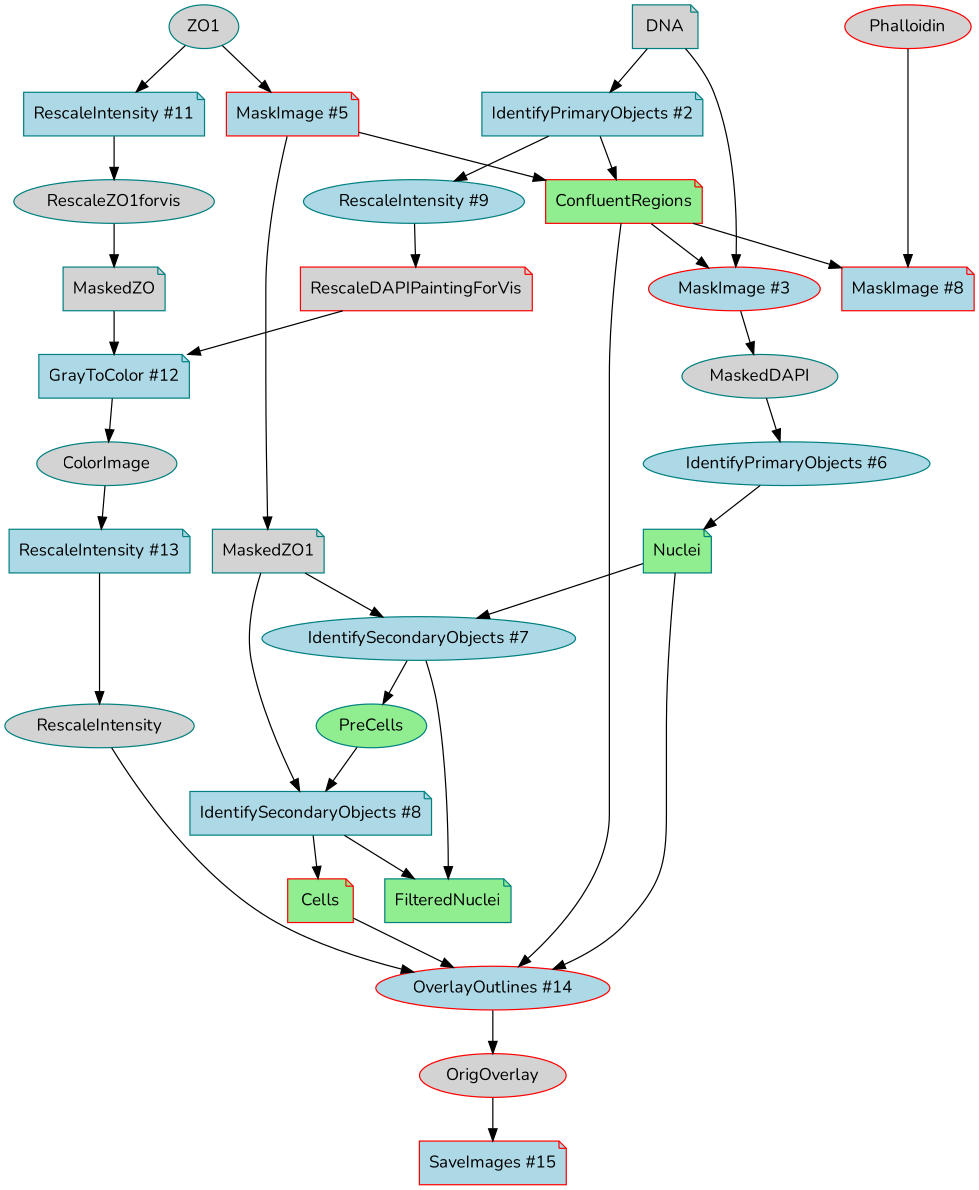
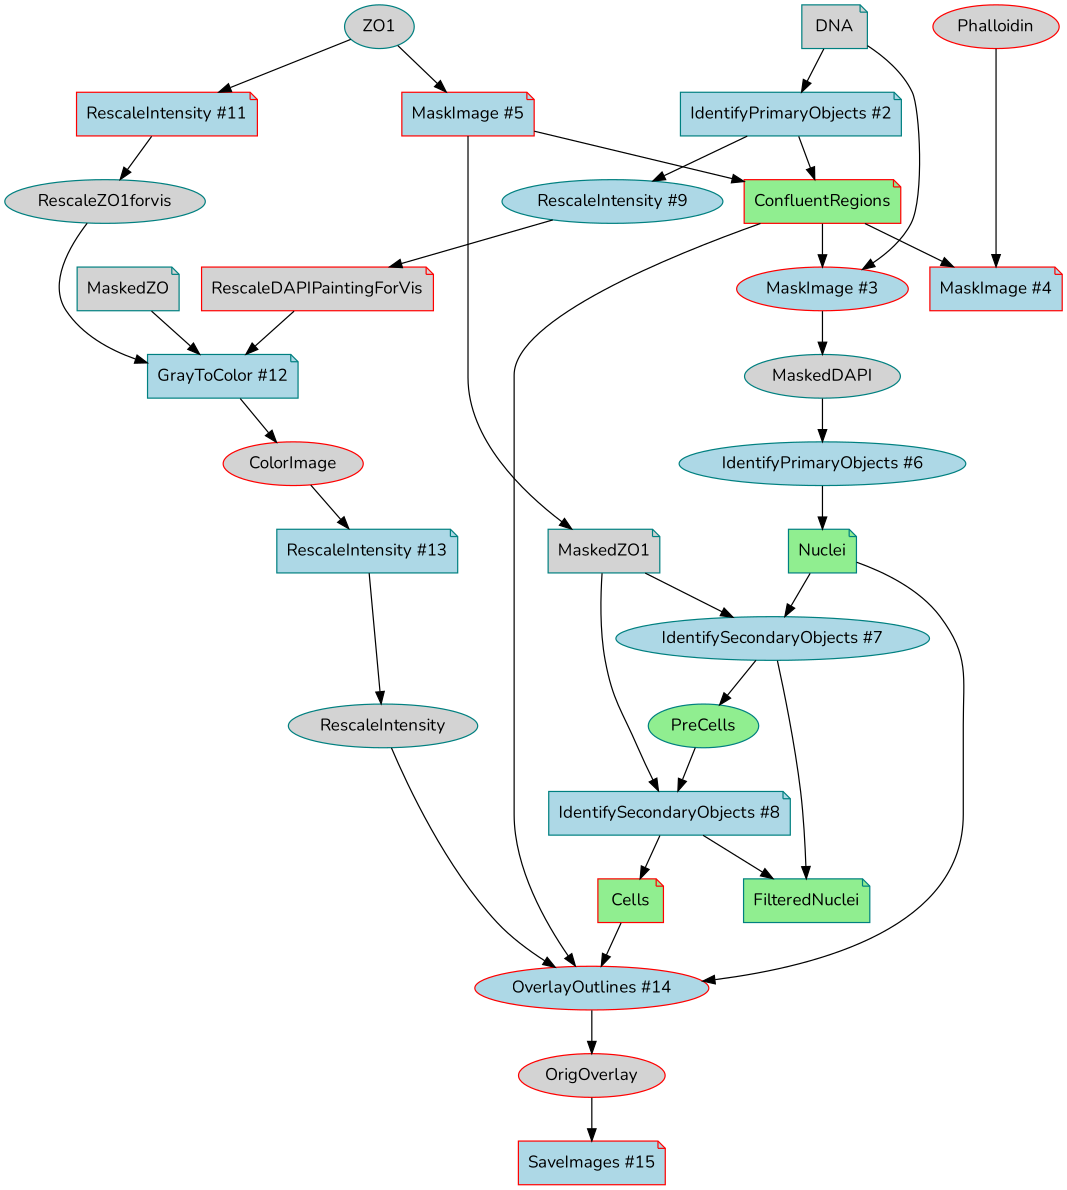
(114, 114) -> (167, 114)
(114, 239) -> (64, 306)
(908, 289) -> (996, 289)
(107, 464) -> (293, 464)
